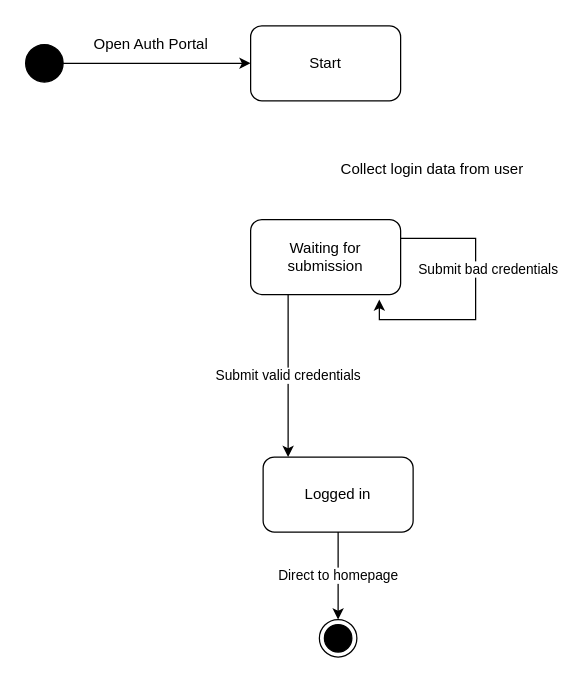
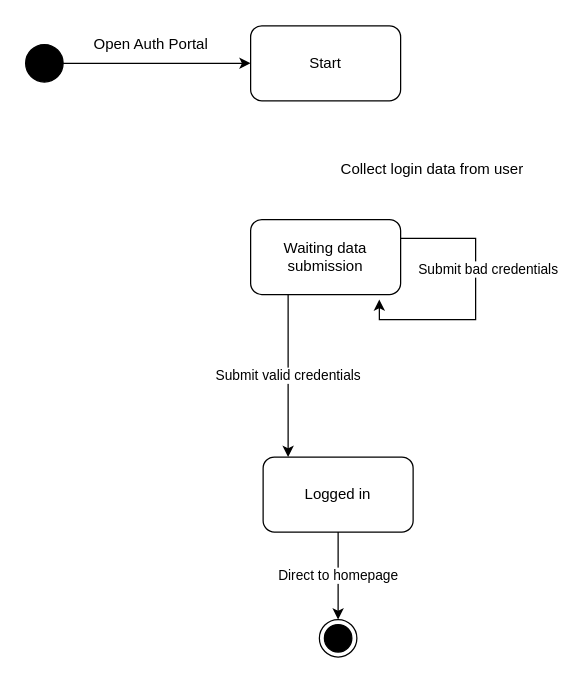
(326, 257) -> (326, 257)
